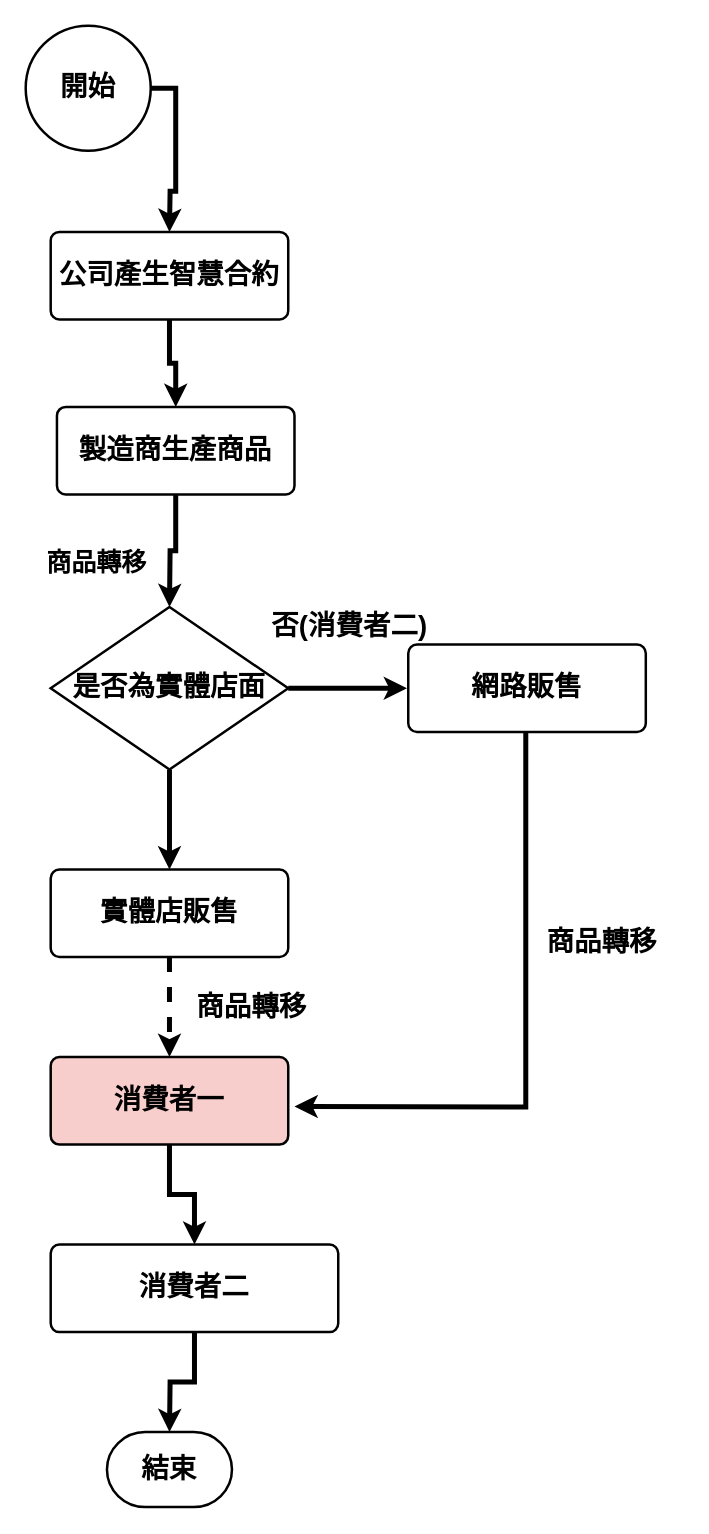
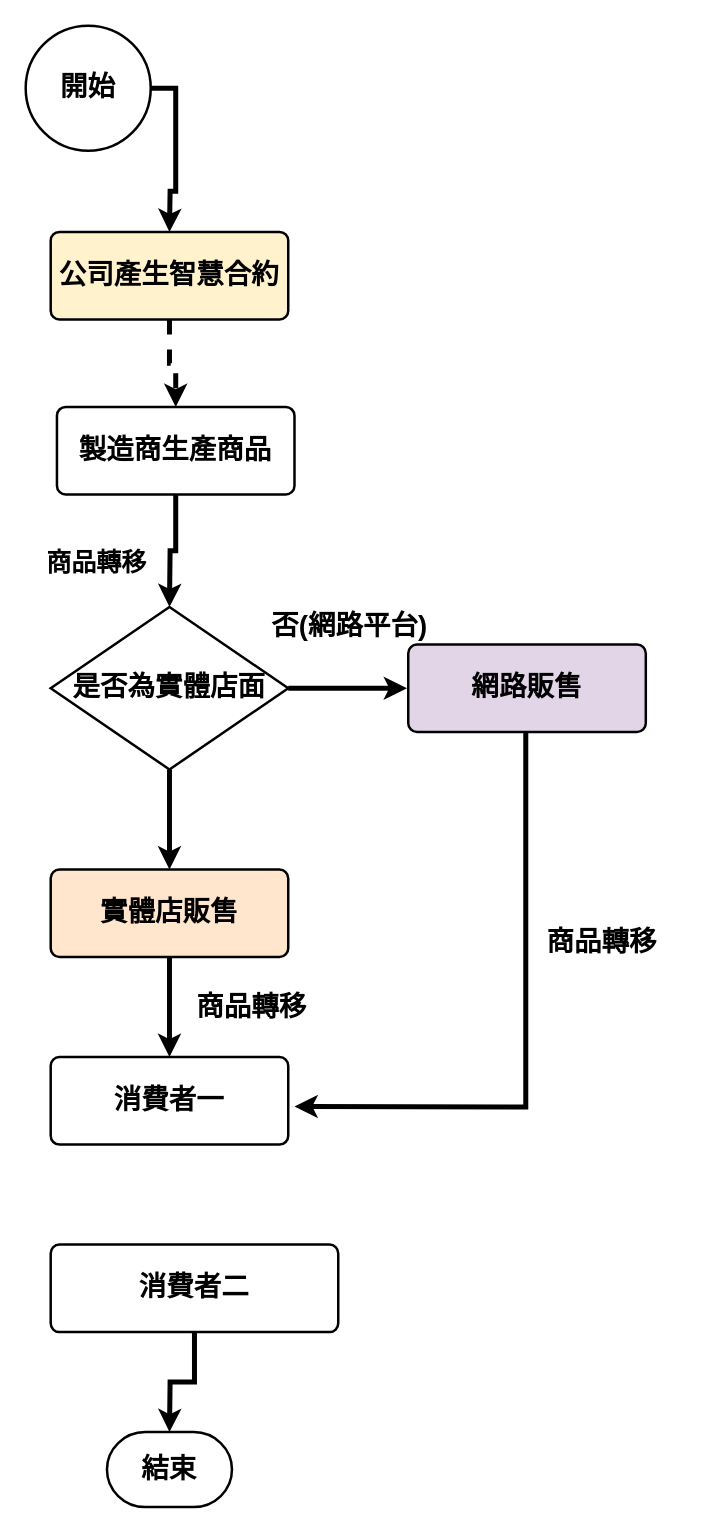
(169, 276) -> (169, 276)
(176, 364) -> (176, 364)
(356, 627) -> (356, 627)
(527, 688) -> (527, 688)
(169, 913) -> (169, 913)
(169, 979) -> (169, 979)
(169, 1101) -> (169, 1101)
(174, 1194) -> none
